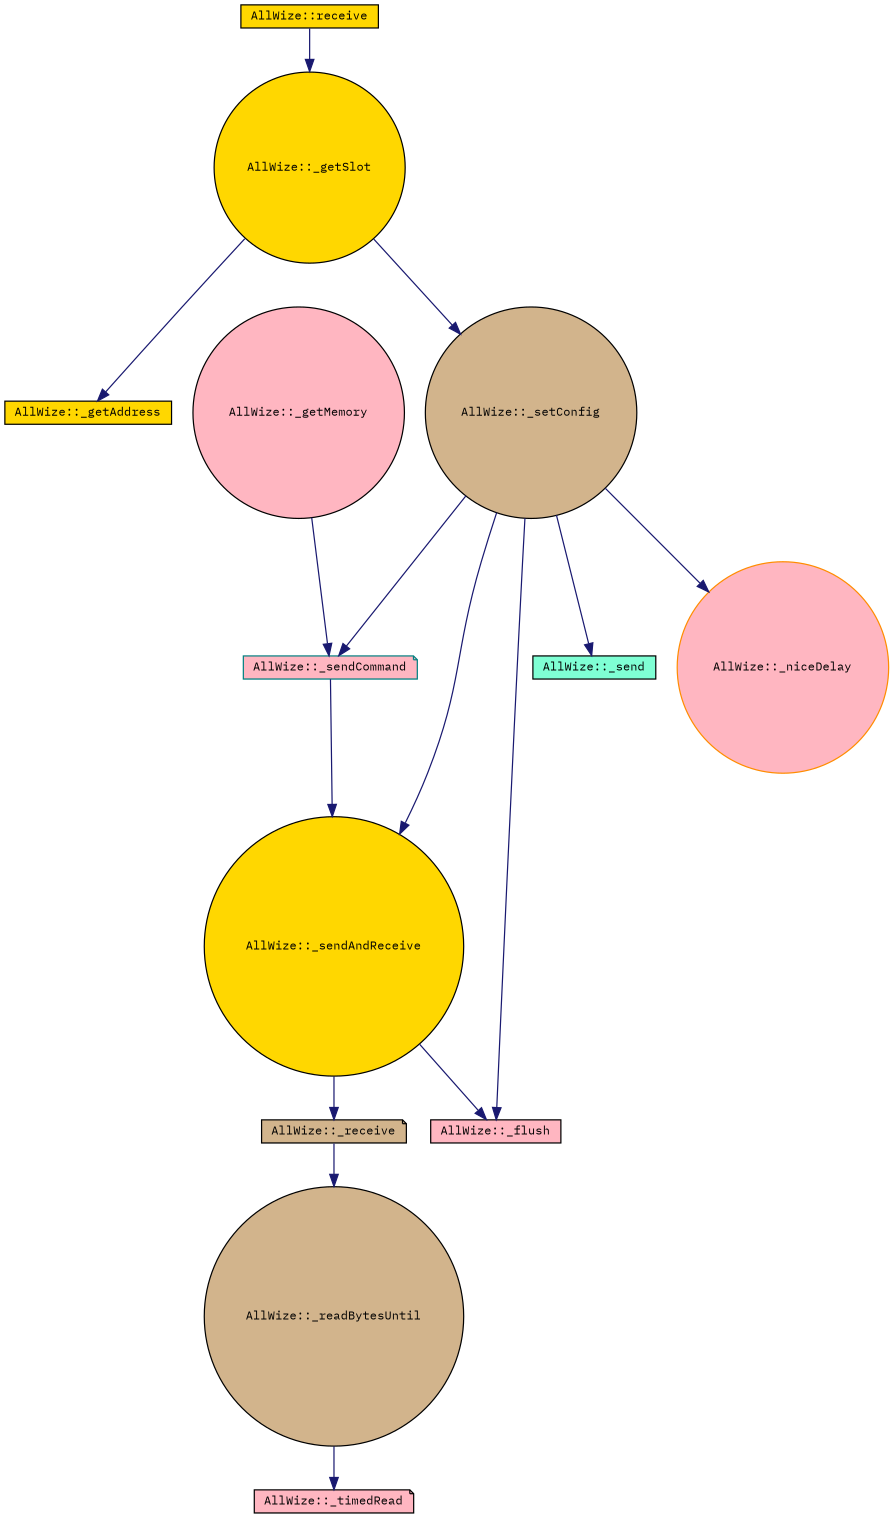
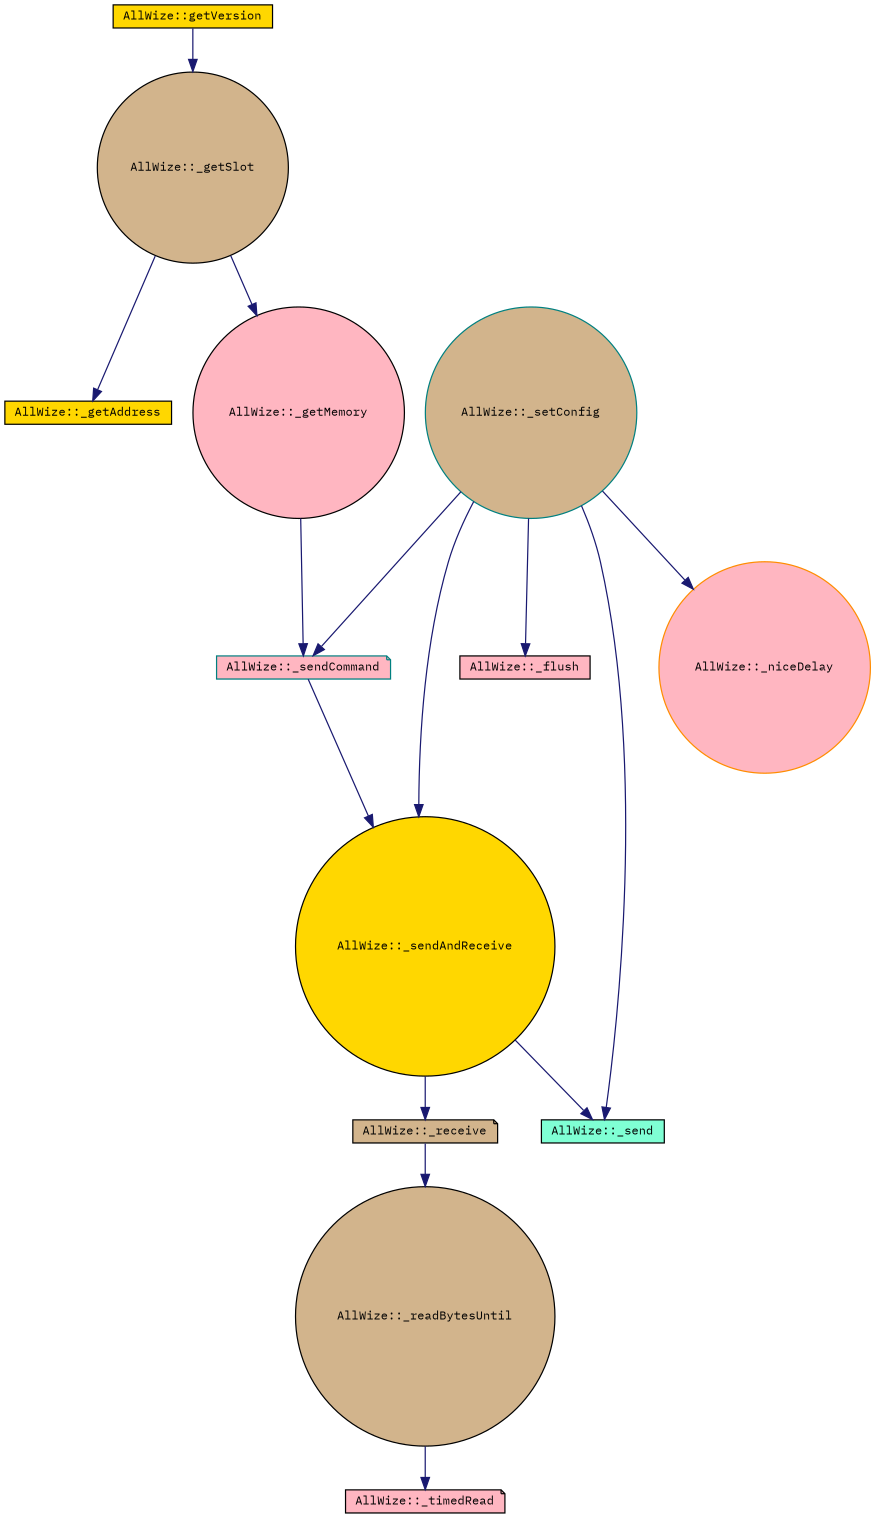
(310, 16) -> (193, 16)
(310, 168) -> (193, 168)
(413, 282) -> (241, 280)
(531, 413) -> (531, 413)
(449, 1077) -> (549, 1075)
